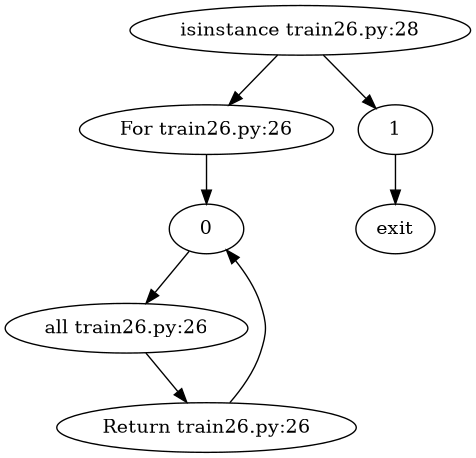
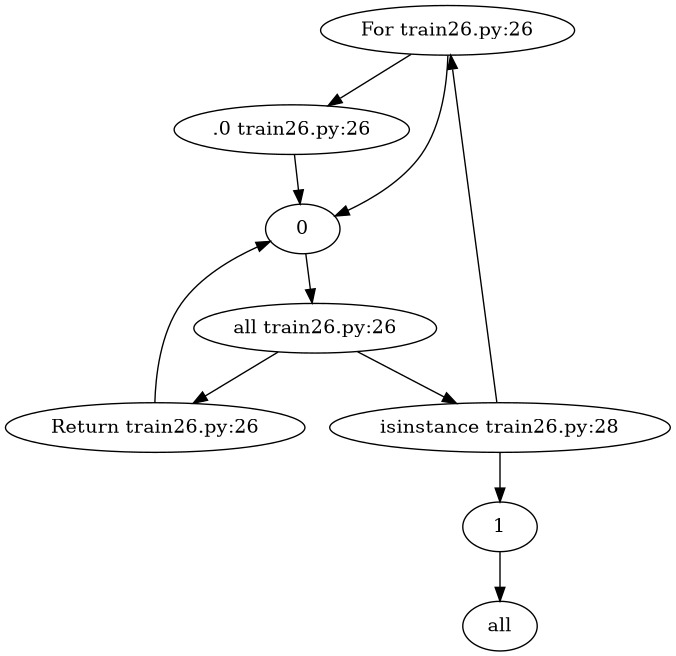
none -> (292, 130)
(395, 229) -> (500, 626)
none -> (401, 374)
